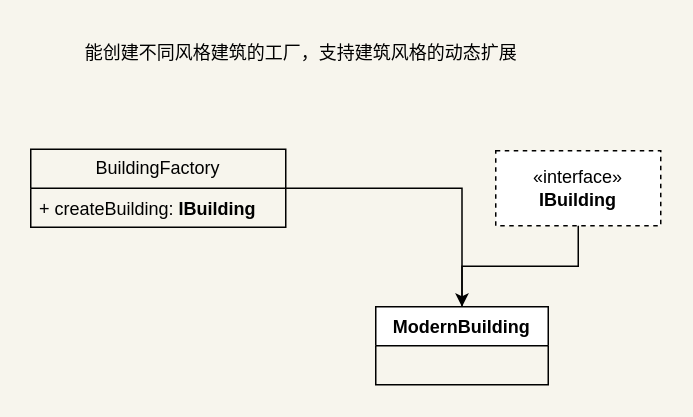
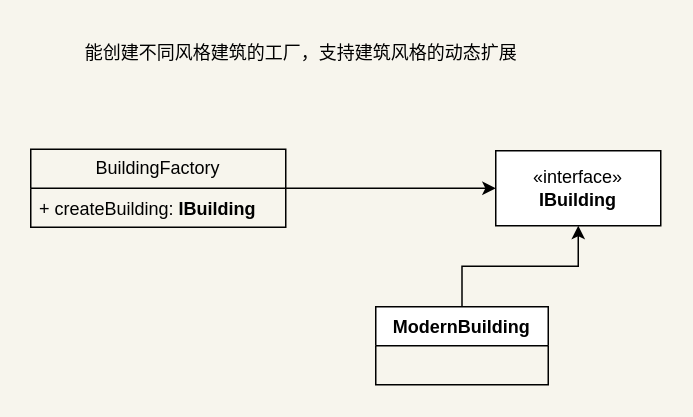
(578, 188) -> (578, 188)
(462, 225) -> (472, 188)
(578, 232) -> (578, 237)
